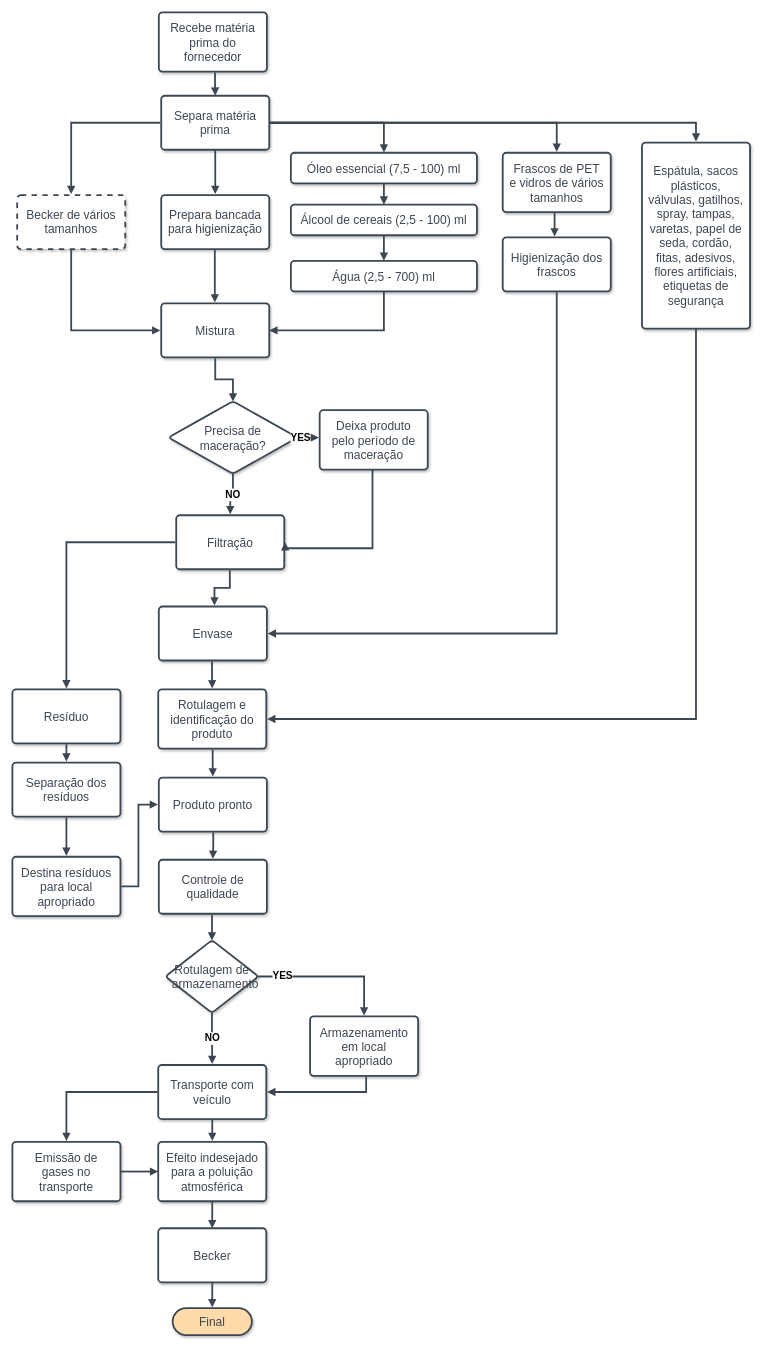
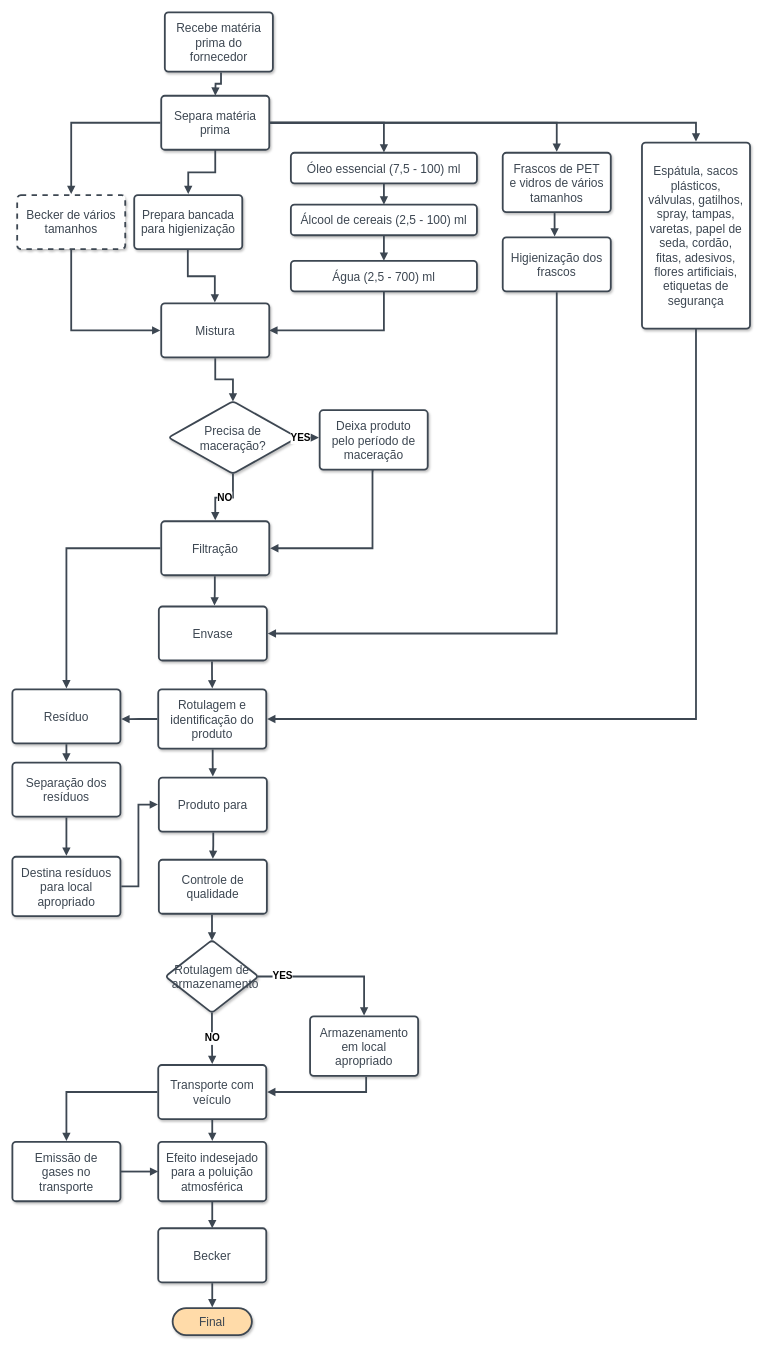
(213, 42) -> (219, 42)
(215, 222) -> (188, 222)
(230, 542) -> (215, 548)
none -> (139, 719)
(213, 804) -> (213, 804)
